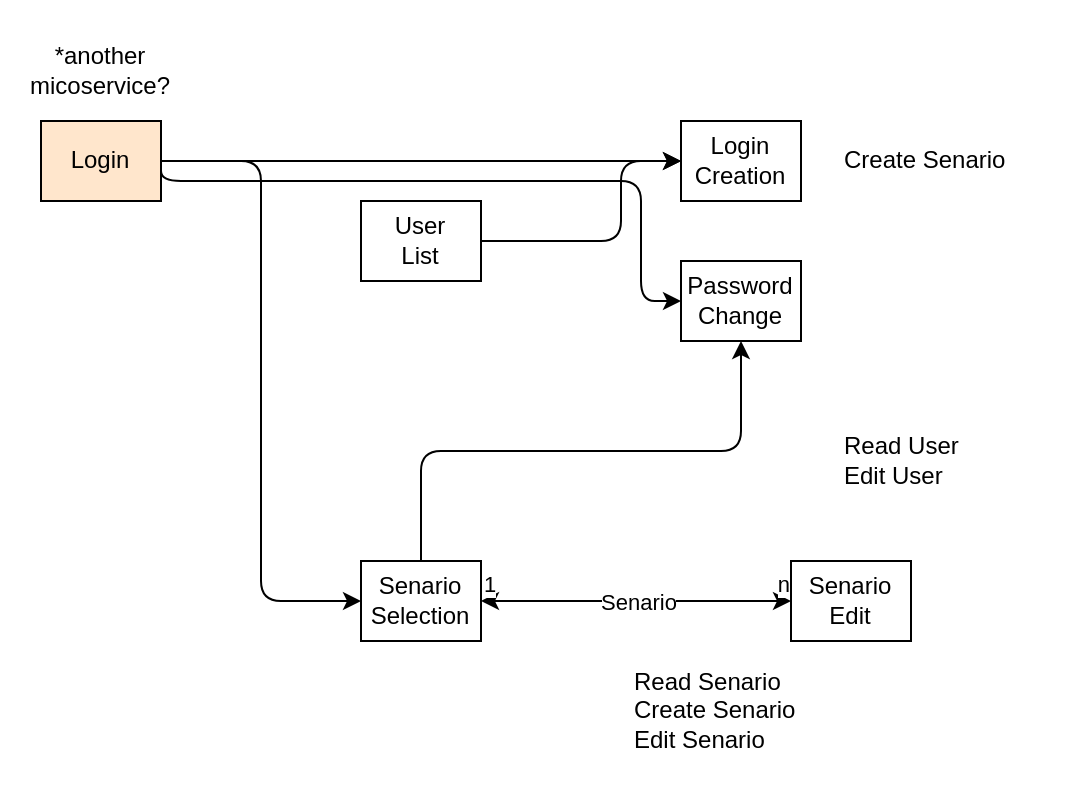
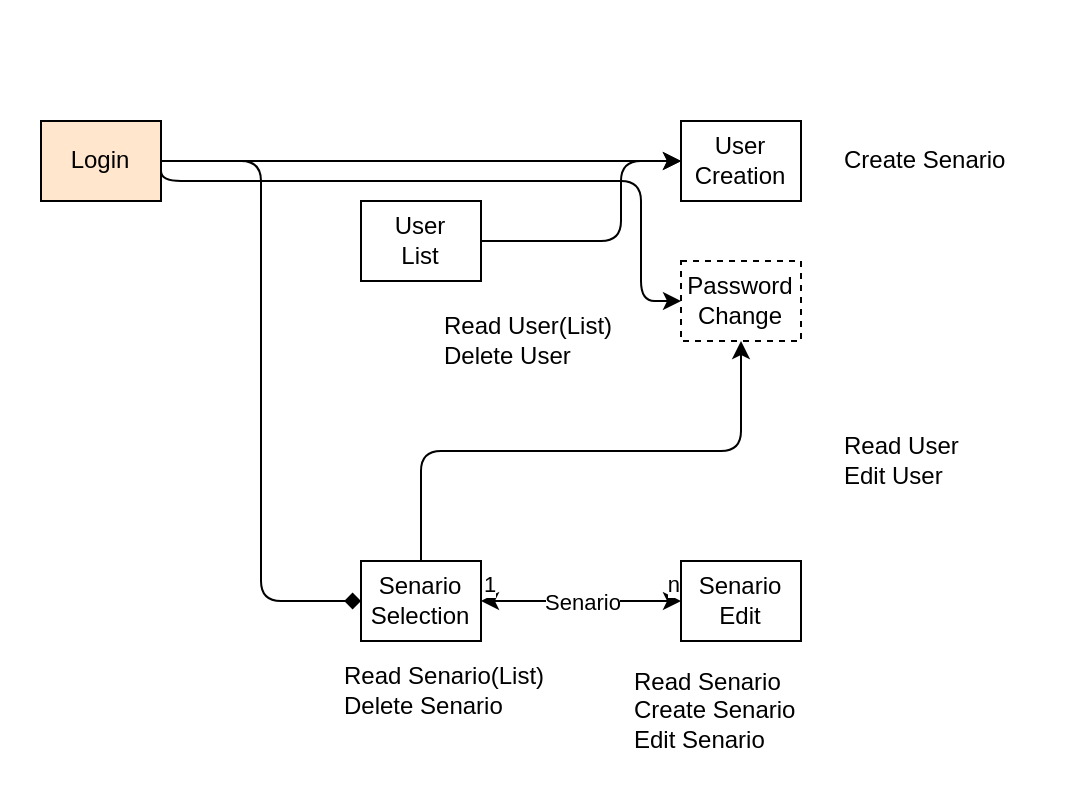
(101, 71) -> none
(741, 161) -> (741, 161)
(741, 301) -> (741, 301)
none -> (541, 341)
(345, 601) -> (344, 601)
(851, 601) -> (741, 601)
none -> (461, 691)
